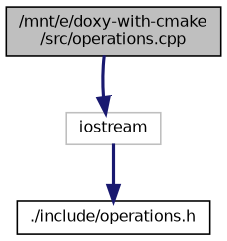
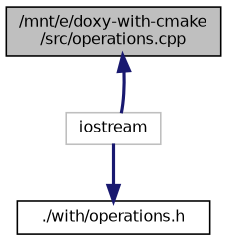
(103, 76) -> (124, 92)
(114, 218) -> (114, 218)
